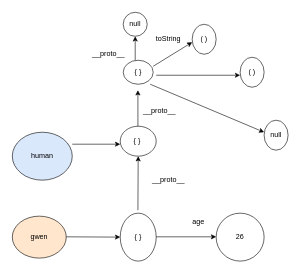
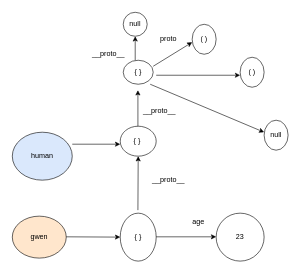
(169, 39) -> (169, 39)
(240, 237) -> (240, 237)
